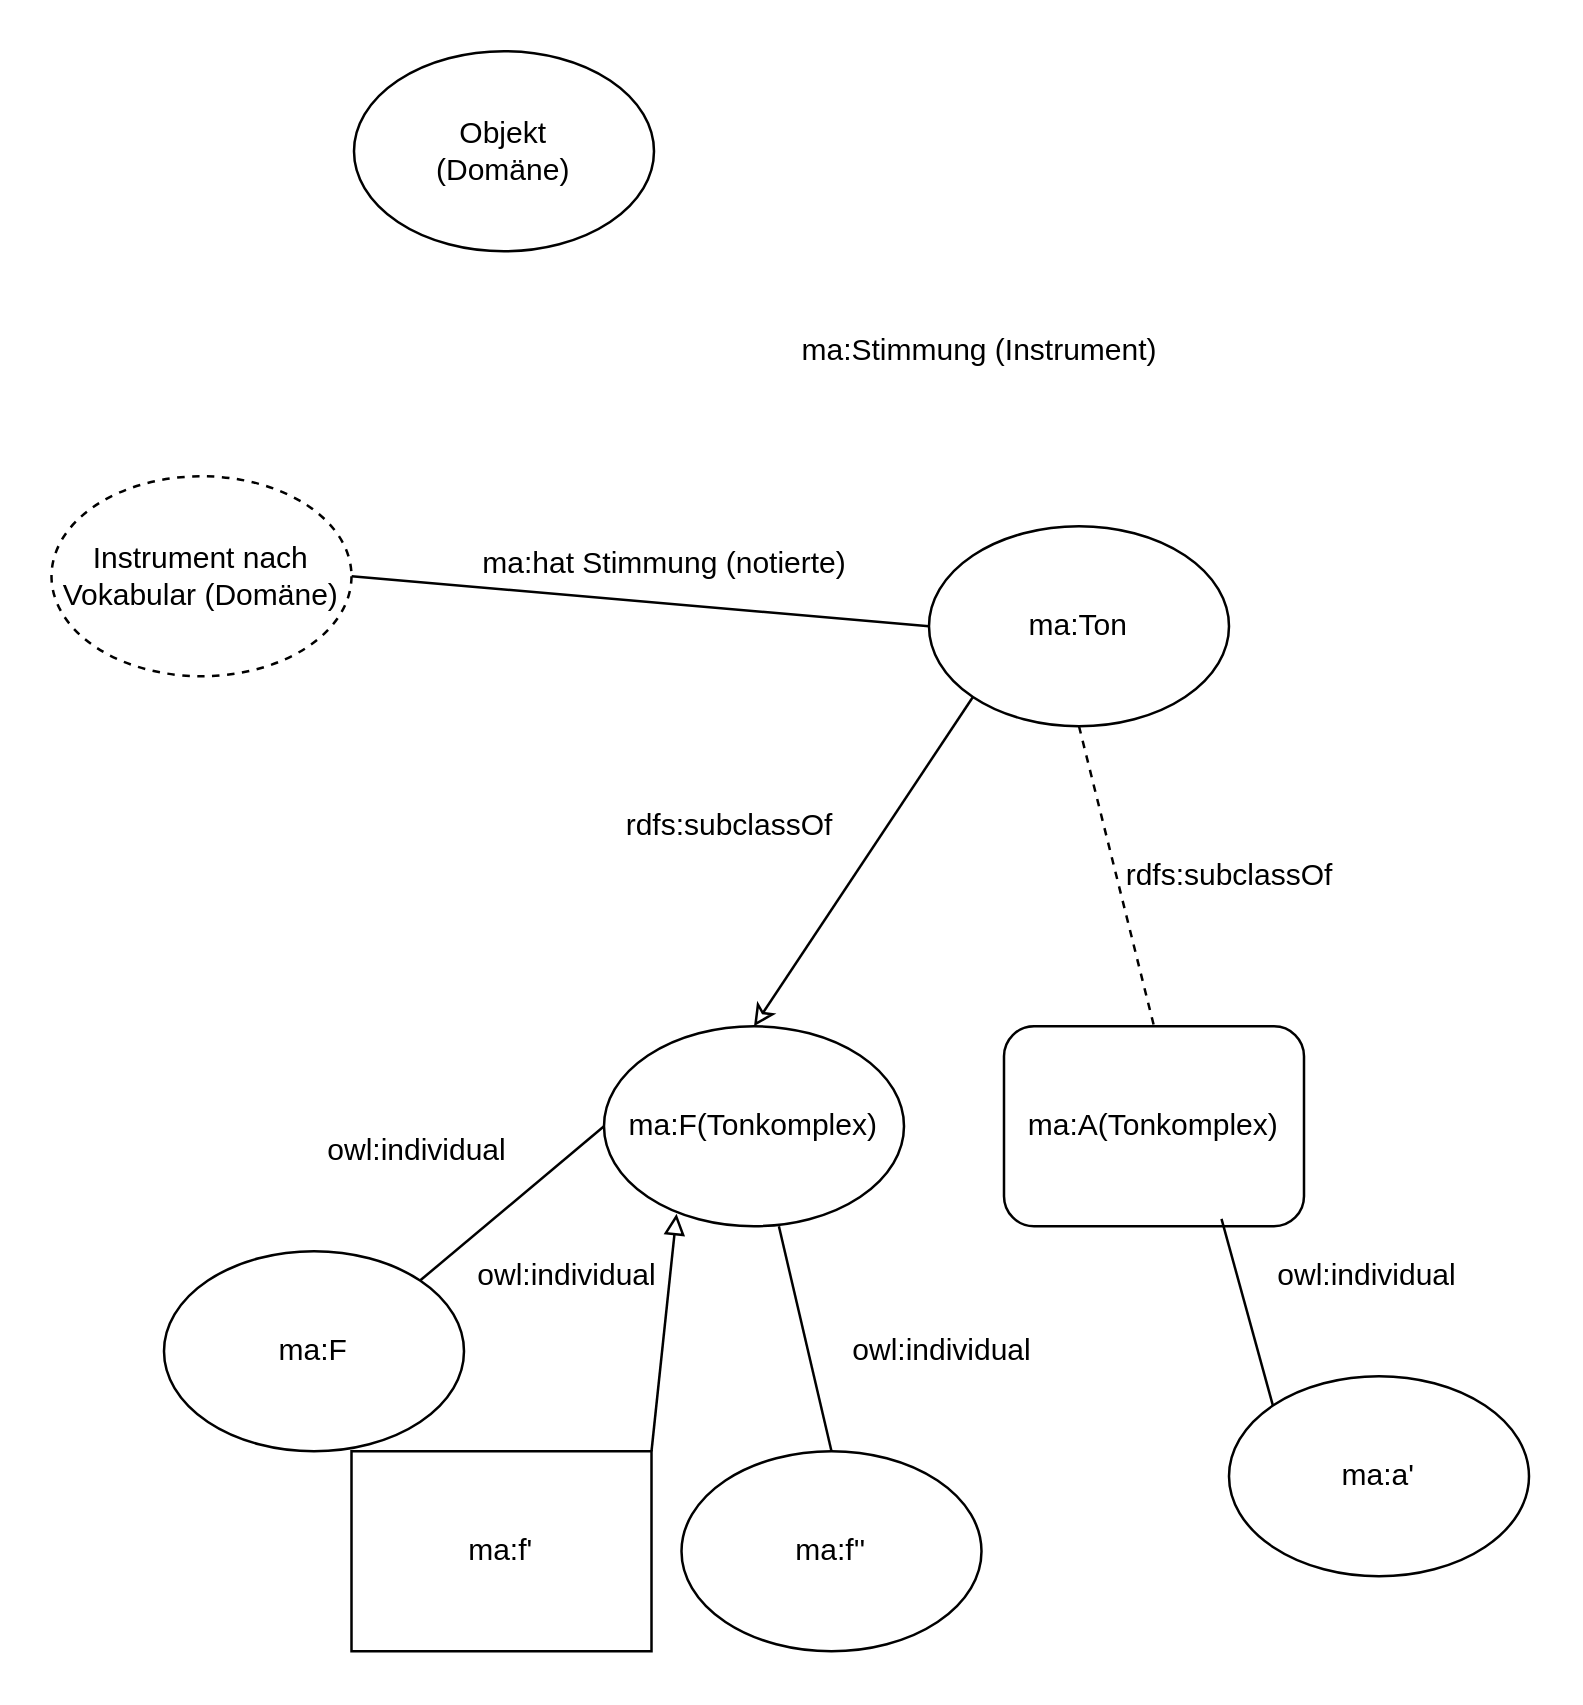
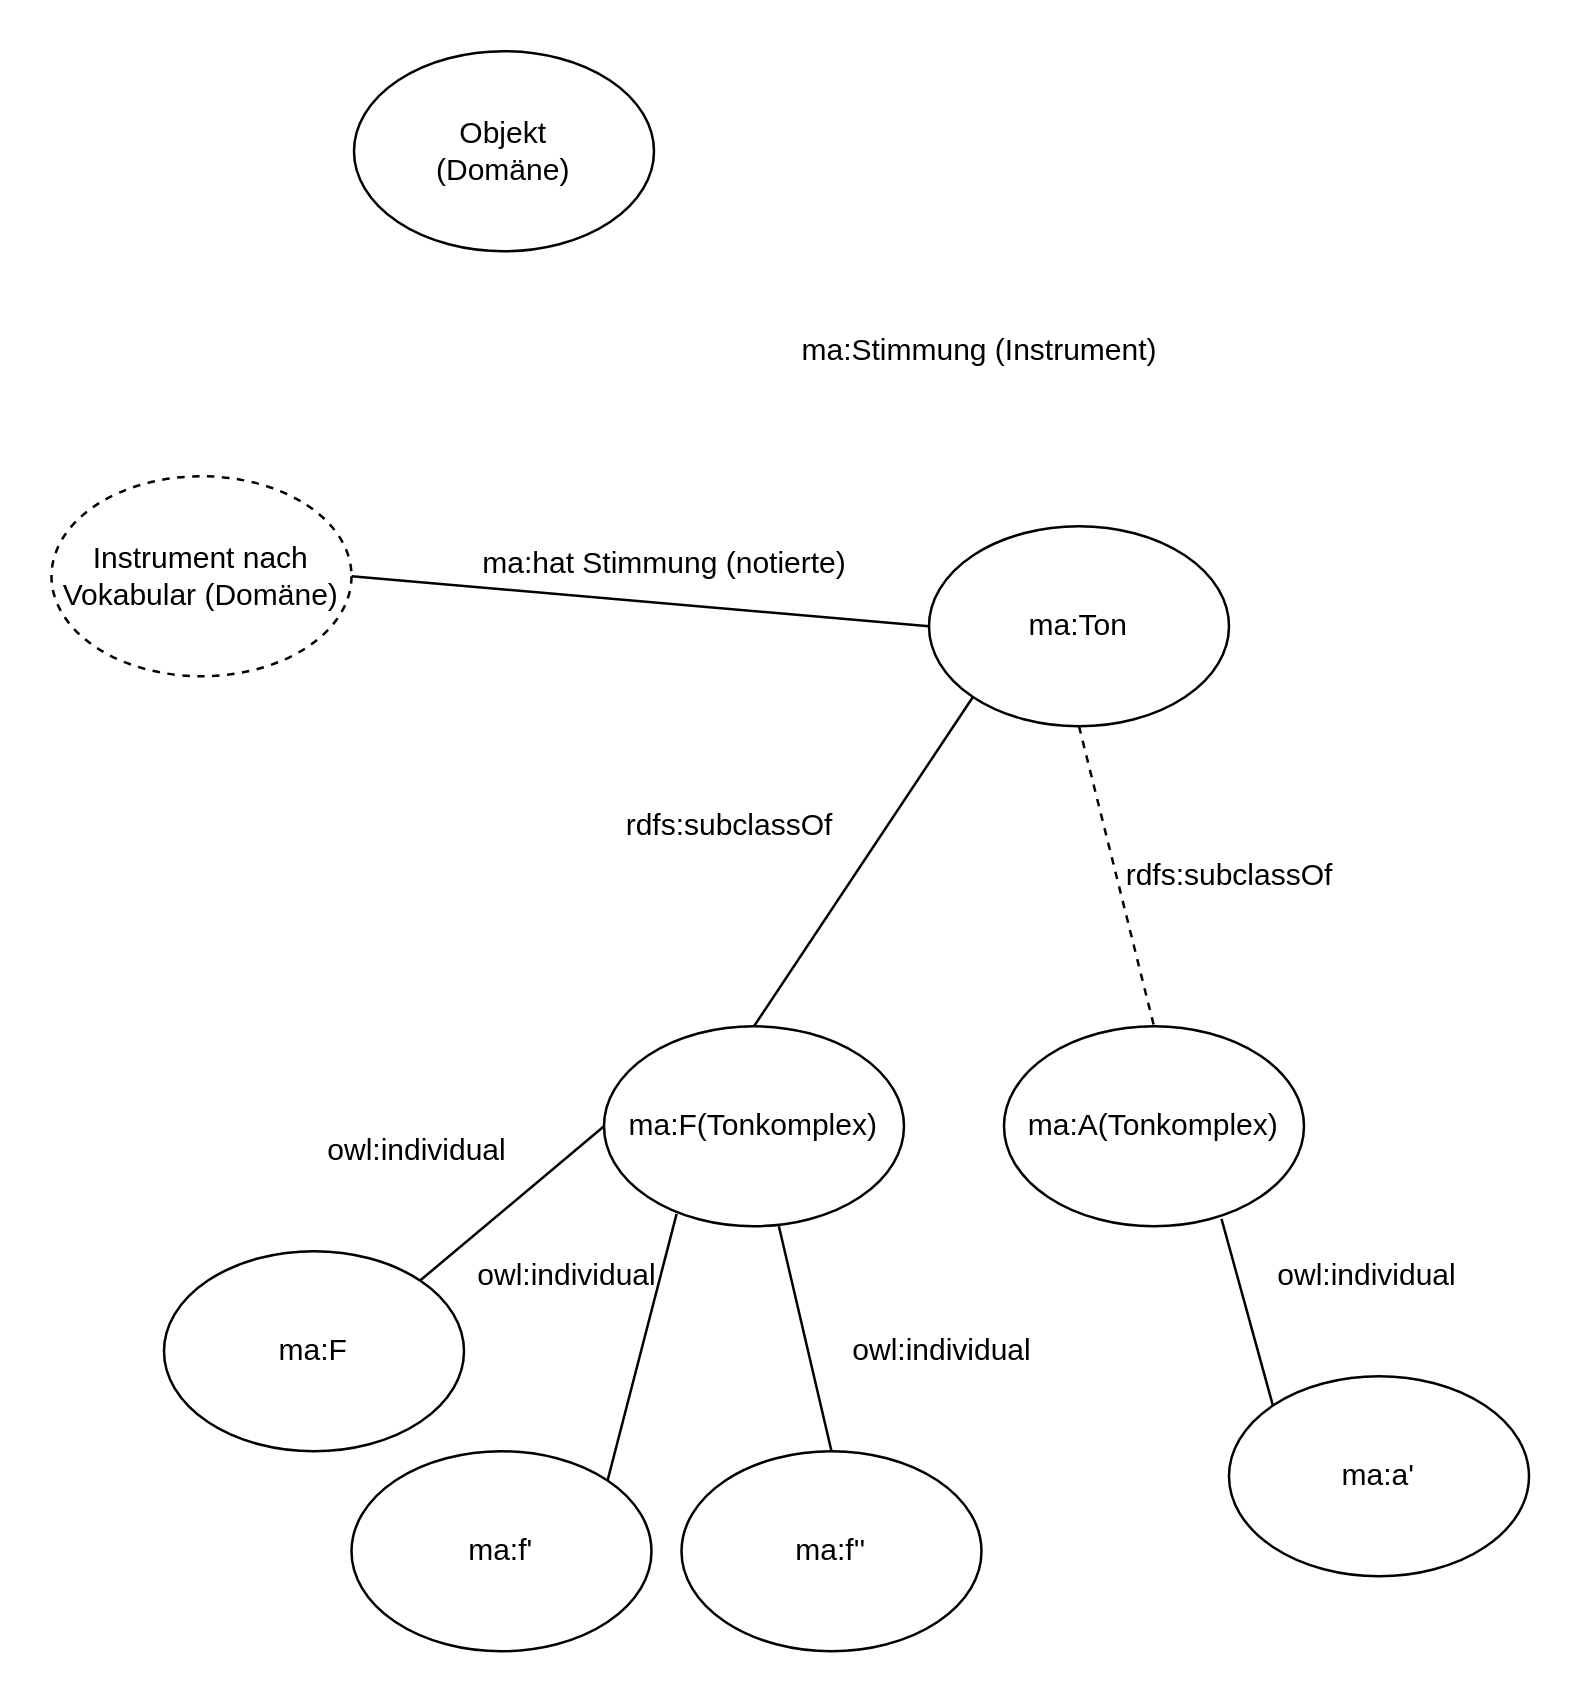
(764, 1011) -> (760, 1017)
(1154, 1126) -> (1154, 1126)
(663, 1343) -> (642, 1348)
(501, 1551) -> (501, 1551)
